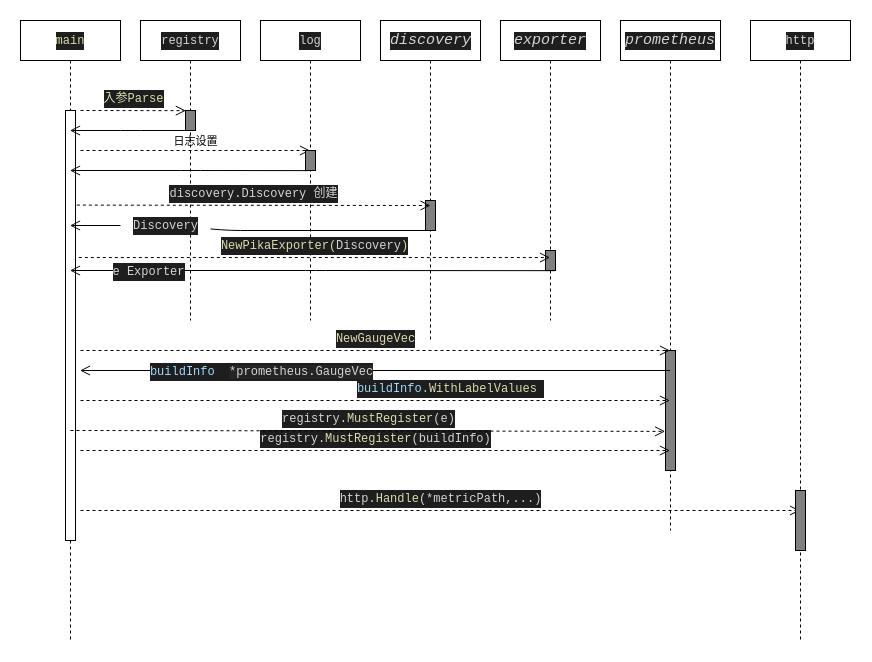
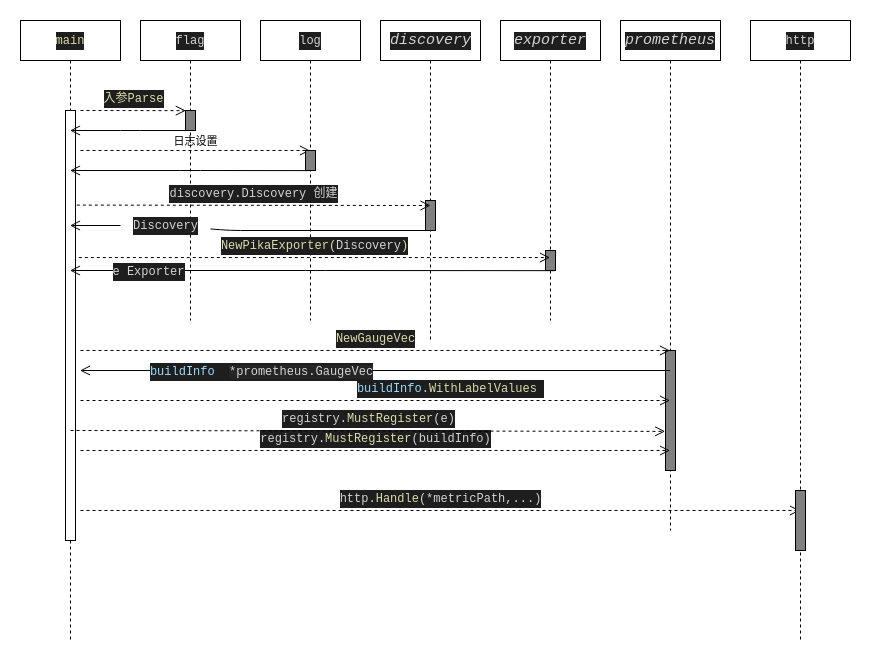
(191, 41) -> (191, 41)
